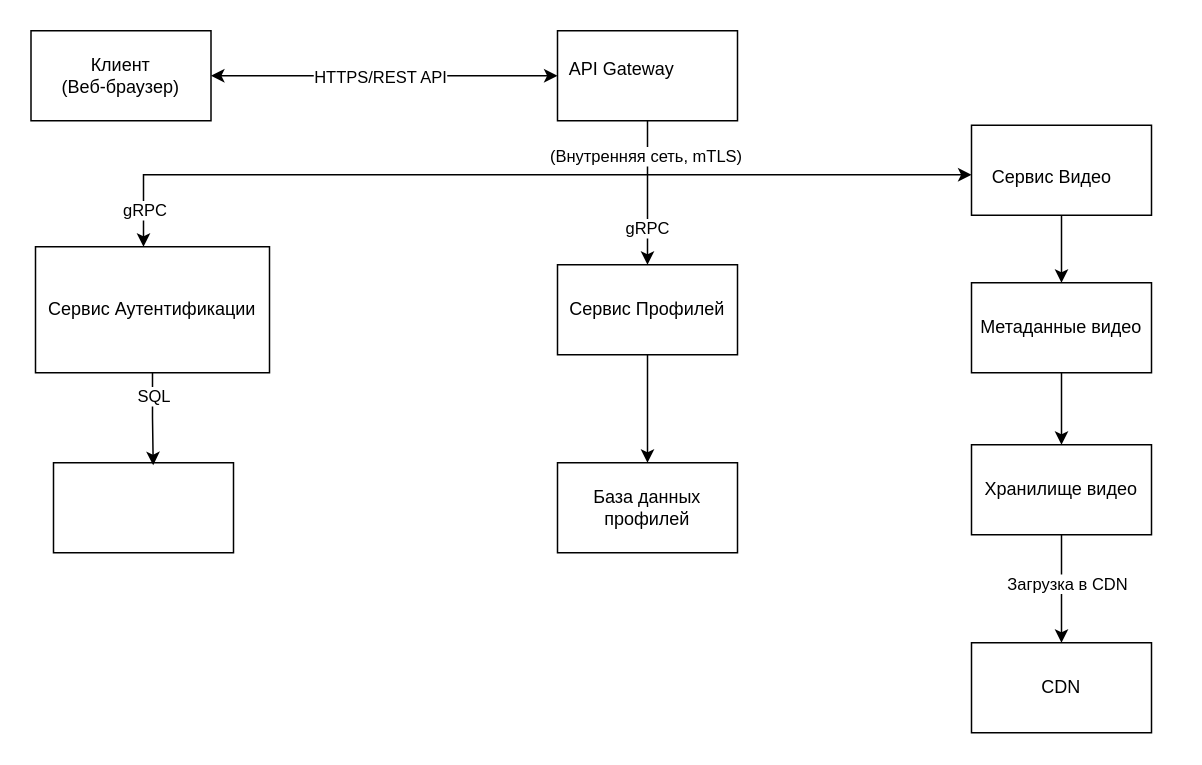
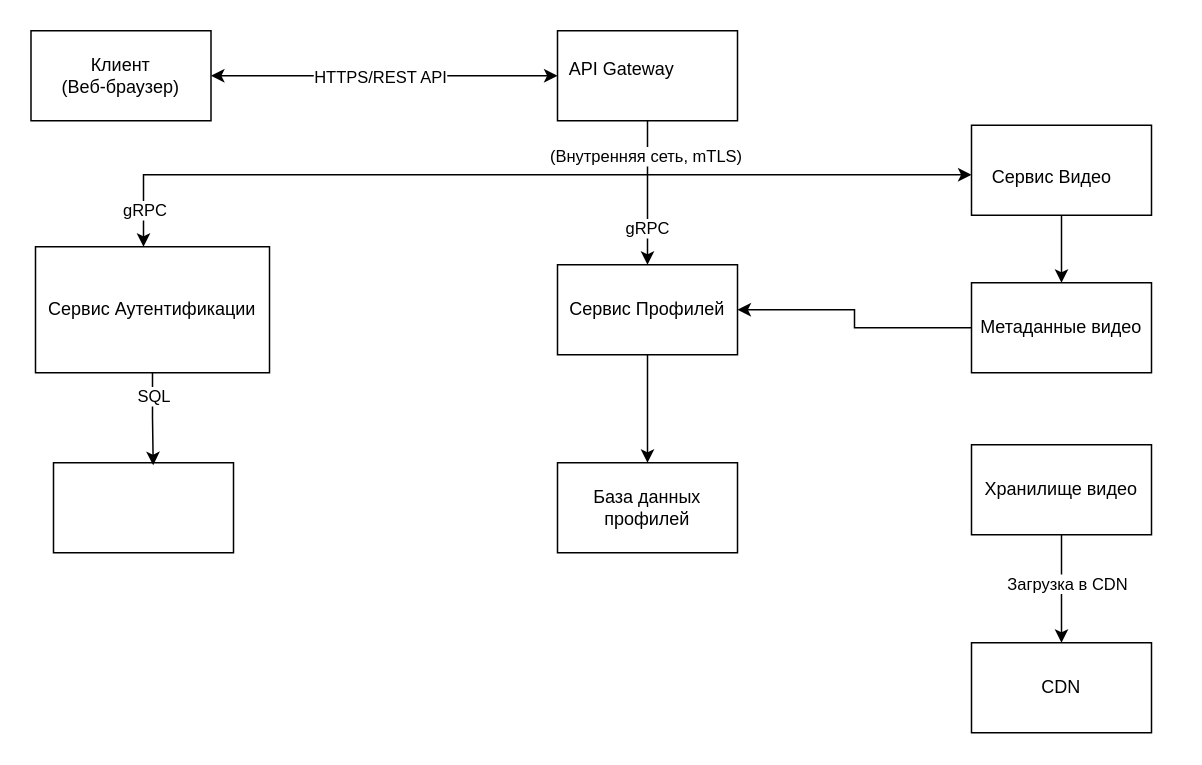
(1061, 404) -> (854, 324)
